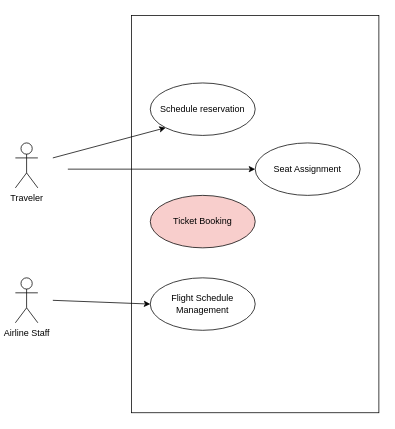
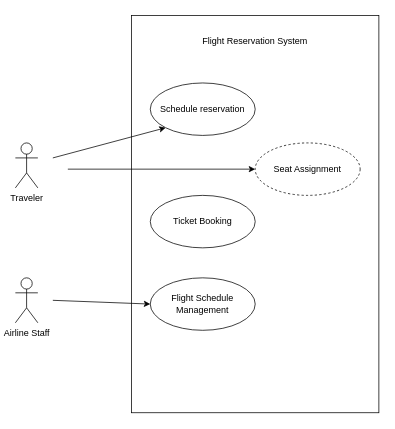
none -> (255, 42)
(308, 169) -> (308, 169)
(203, 222) -> (203, 222)
